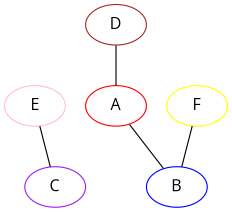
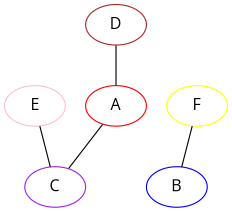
(146, 146) -> (86, 146)
